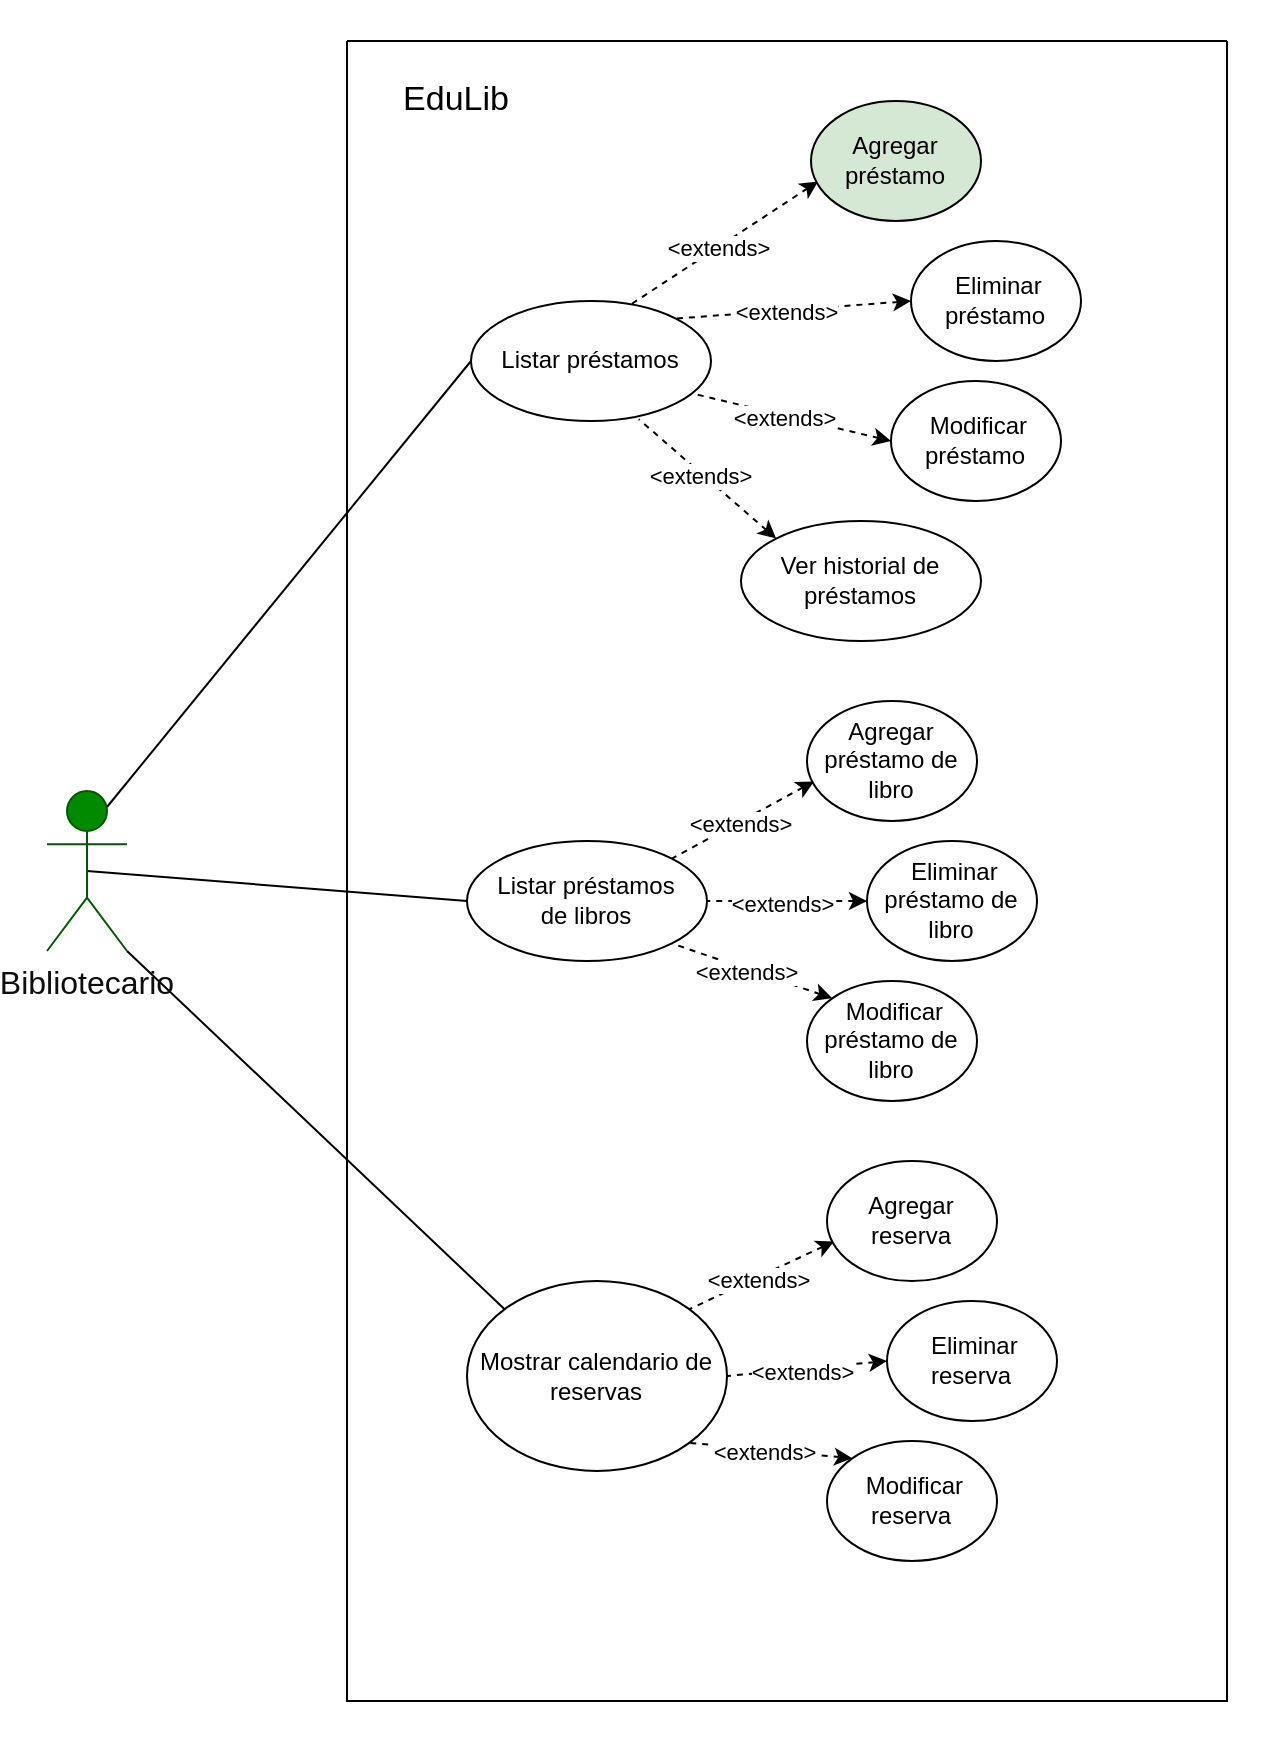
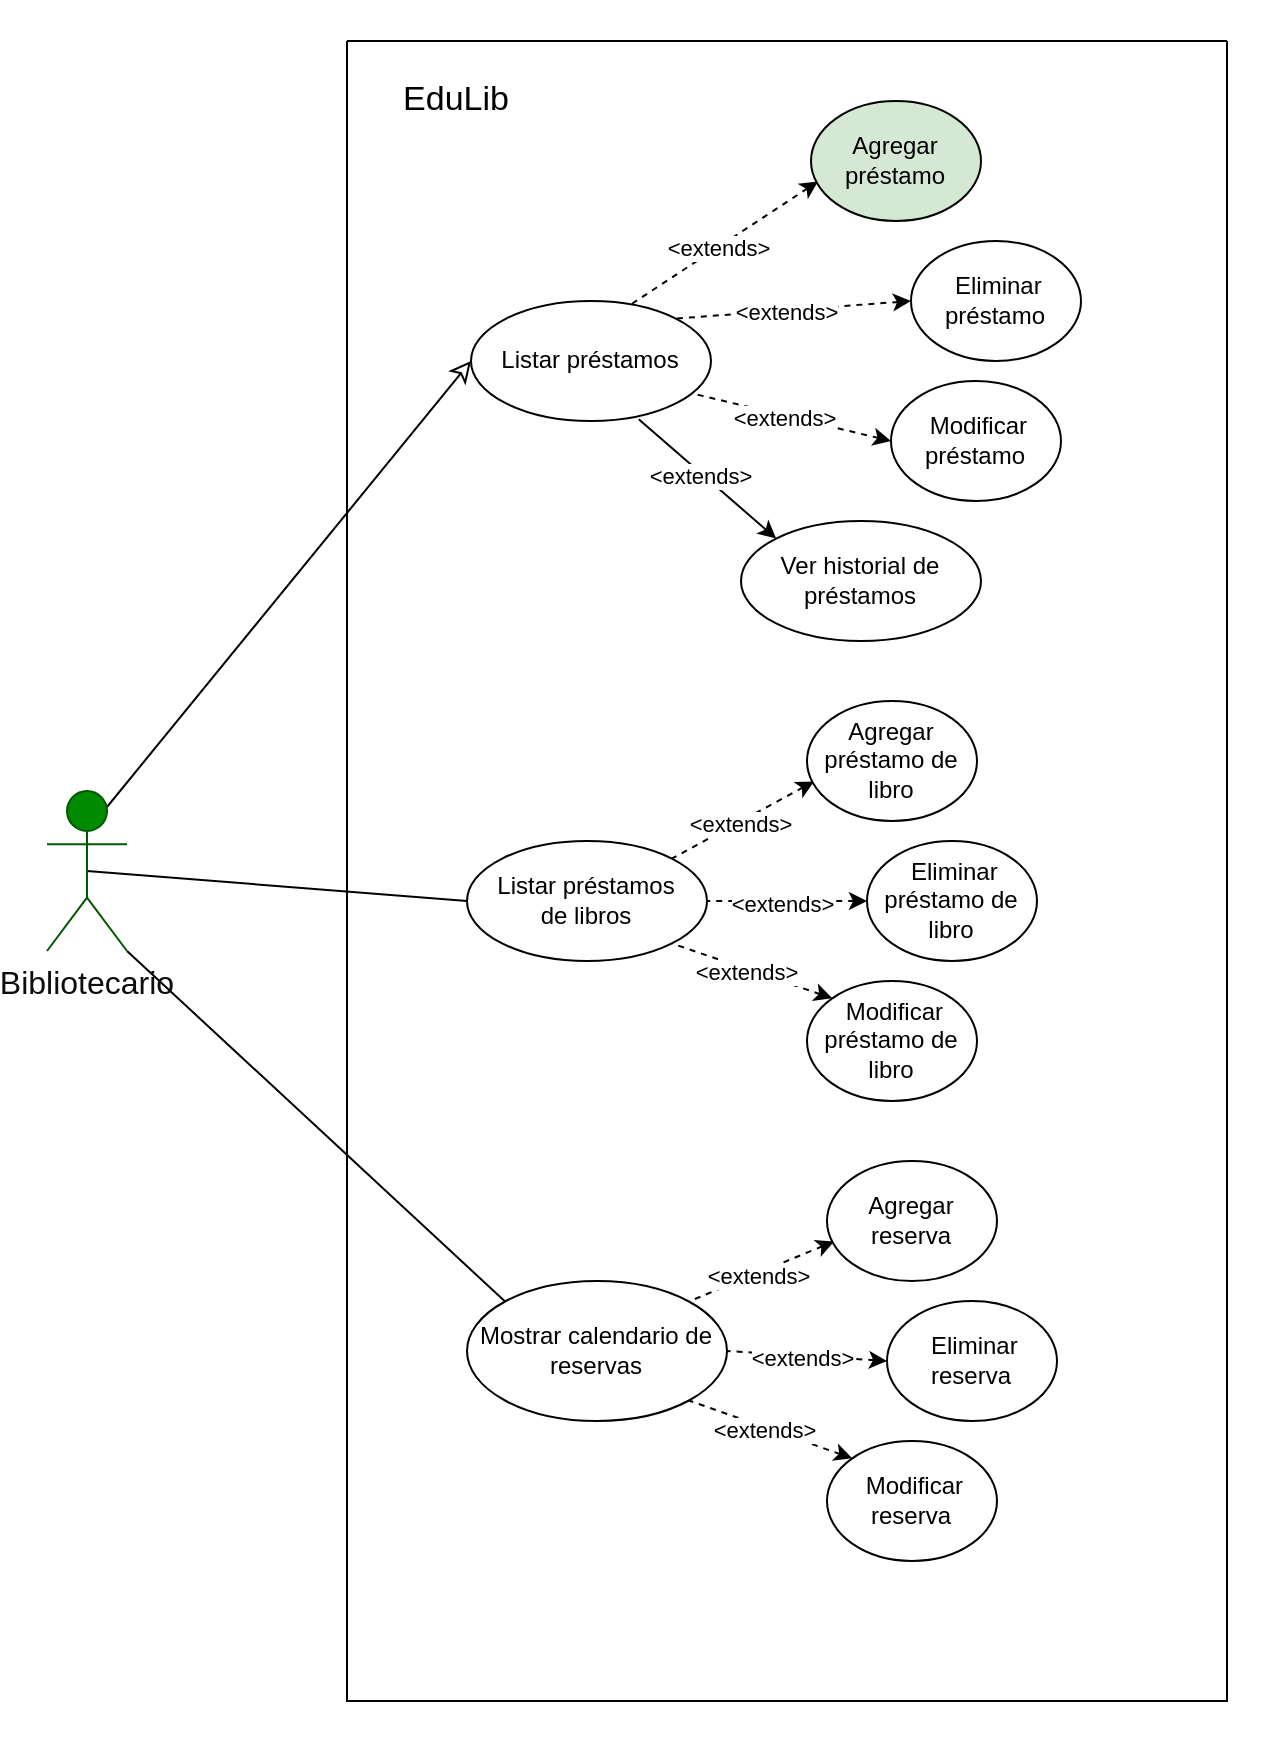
(464, 370) -> (460, 375)
(665, 442) -> (665, 442)
(597, 1376) -> (597, 1351)
